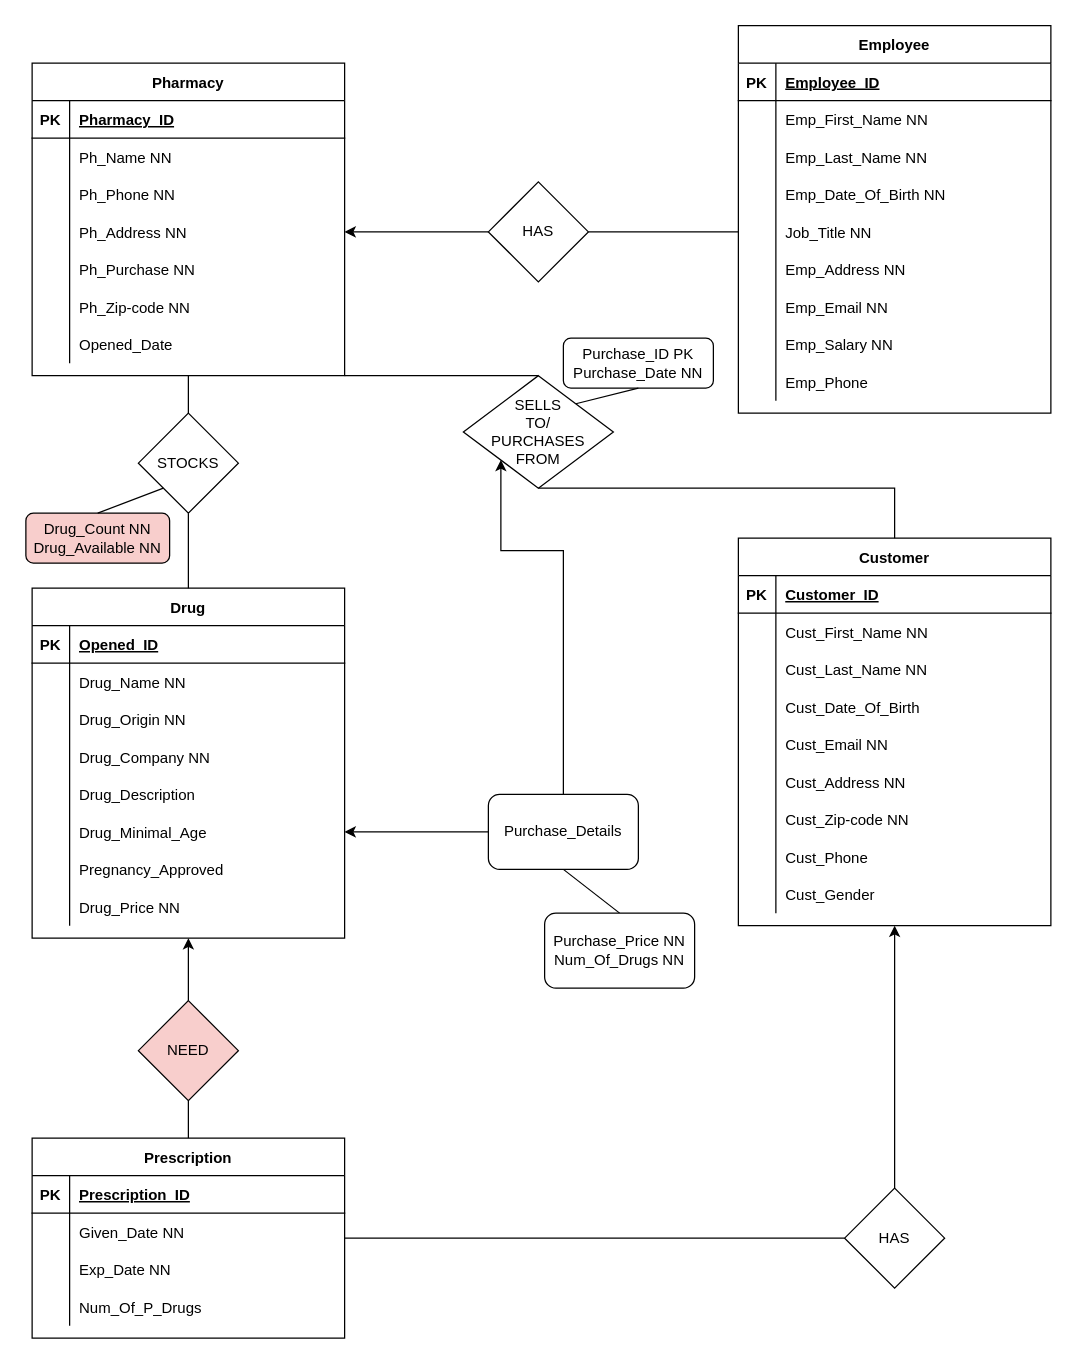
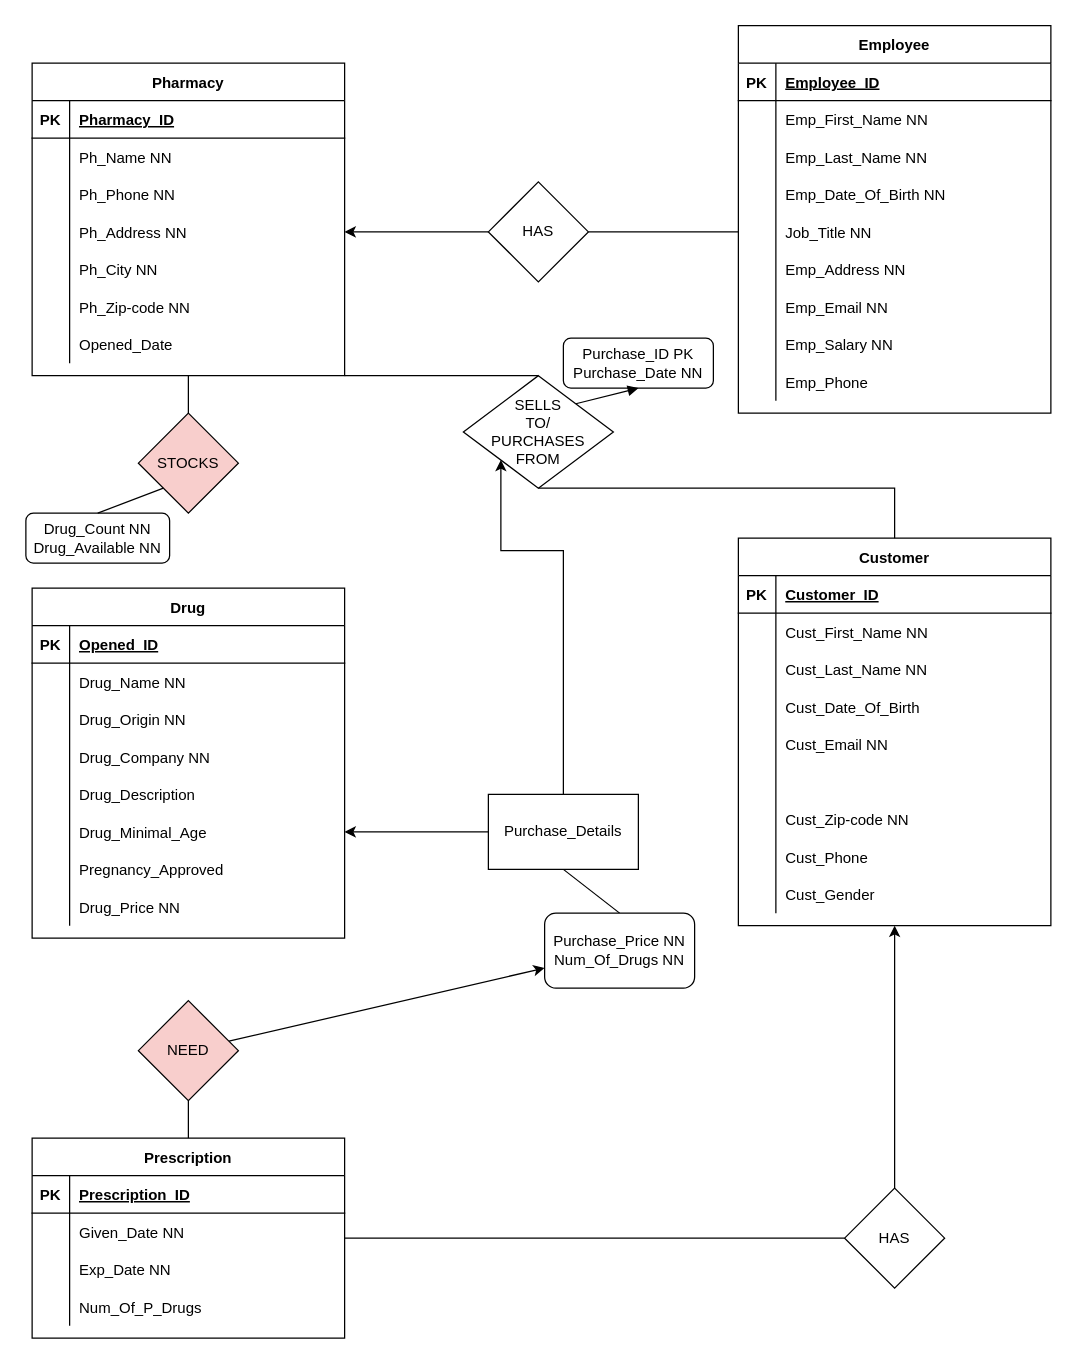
(136, 270) -> (117, 270)
(632, 390) -> (627, 391)
(188, 463) -> (188, 463)
(98, 538) -> (98, 538)
(188, 551) -> none
(913, 782) -> none
(563, 832) -> (563, 832)
(188, 973) -> (383, 1006)
